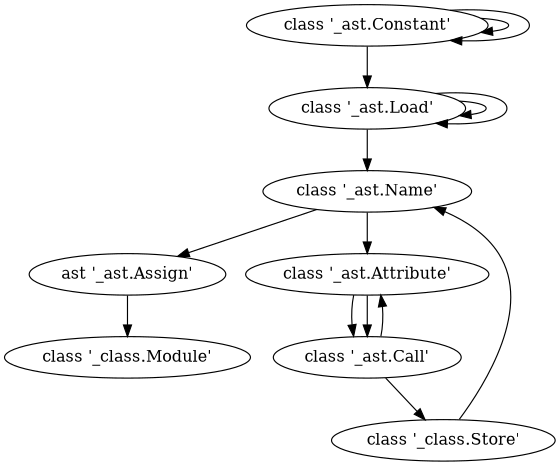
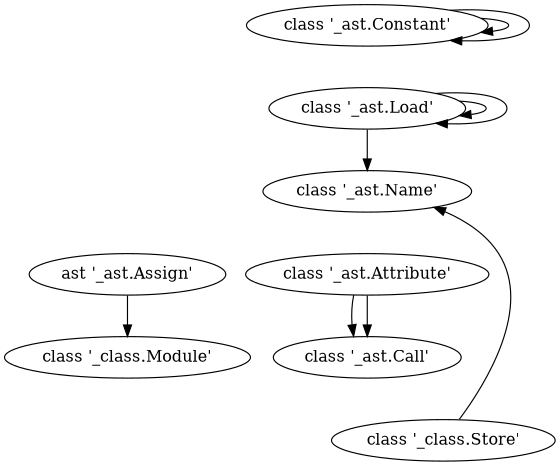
(367, 61) -> none
(367, 227) -> none
(253, 231) -> none
(383, 322) -> none
(401, 395) -> none
